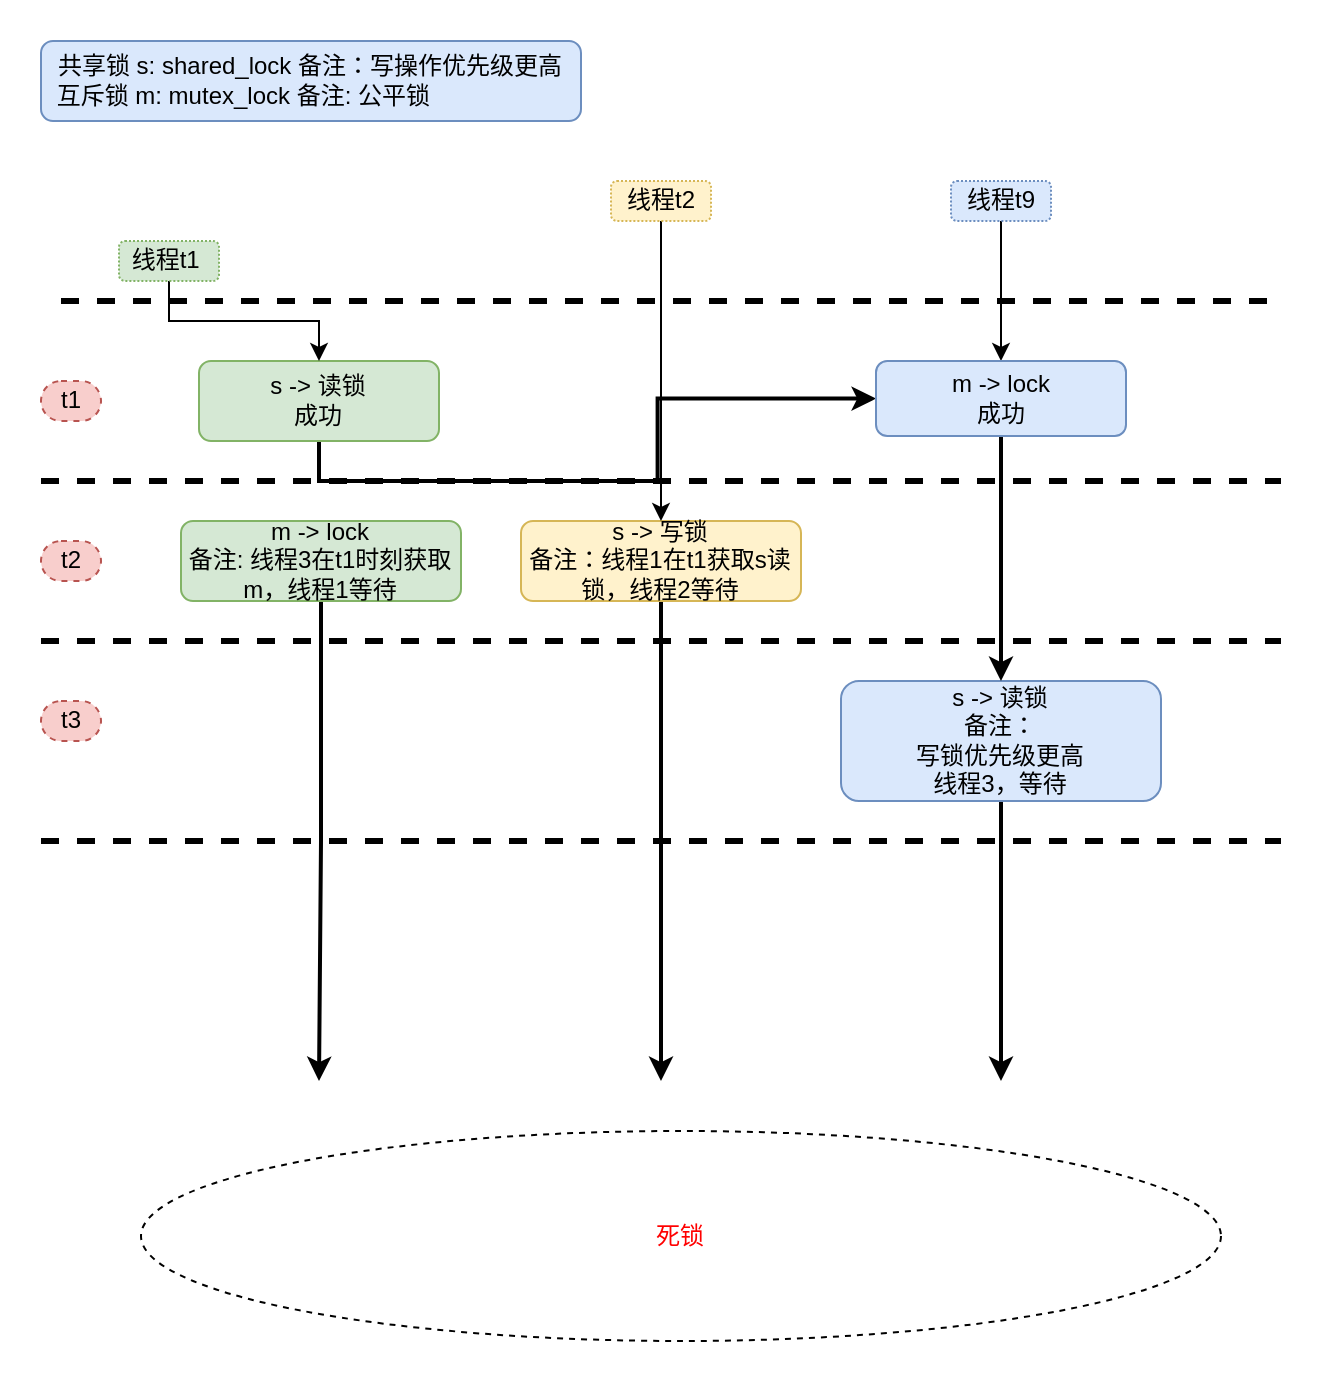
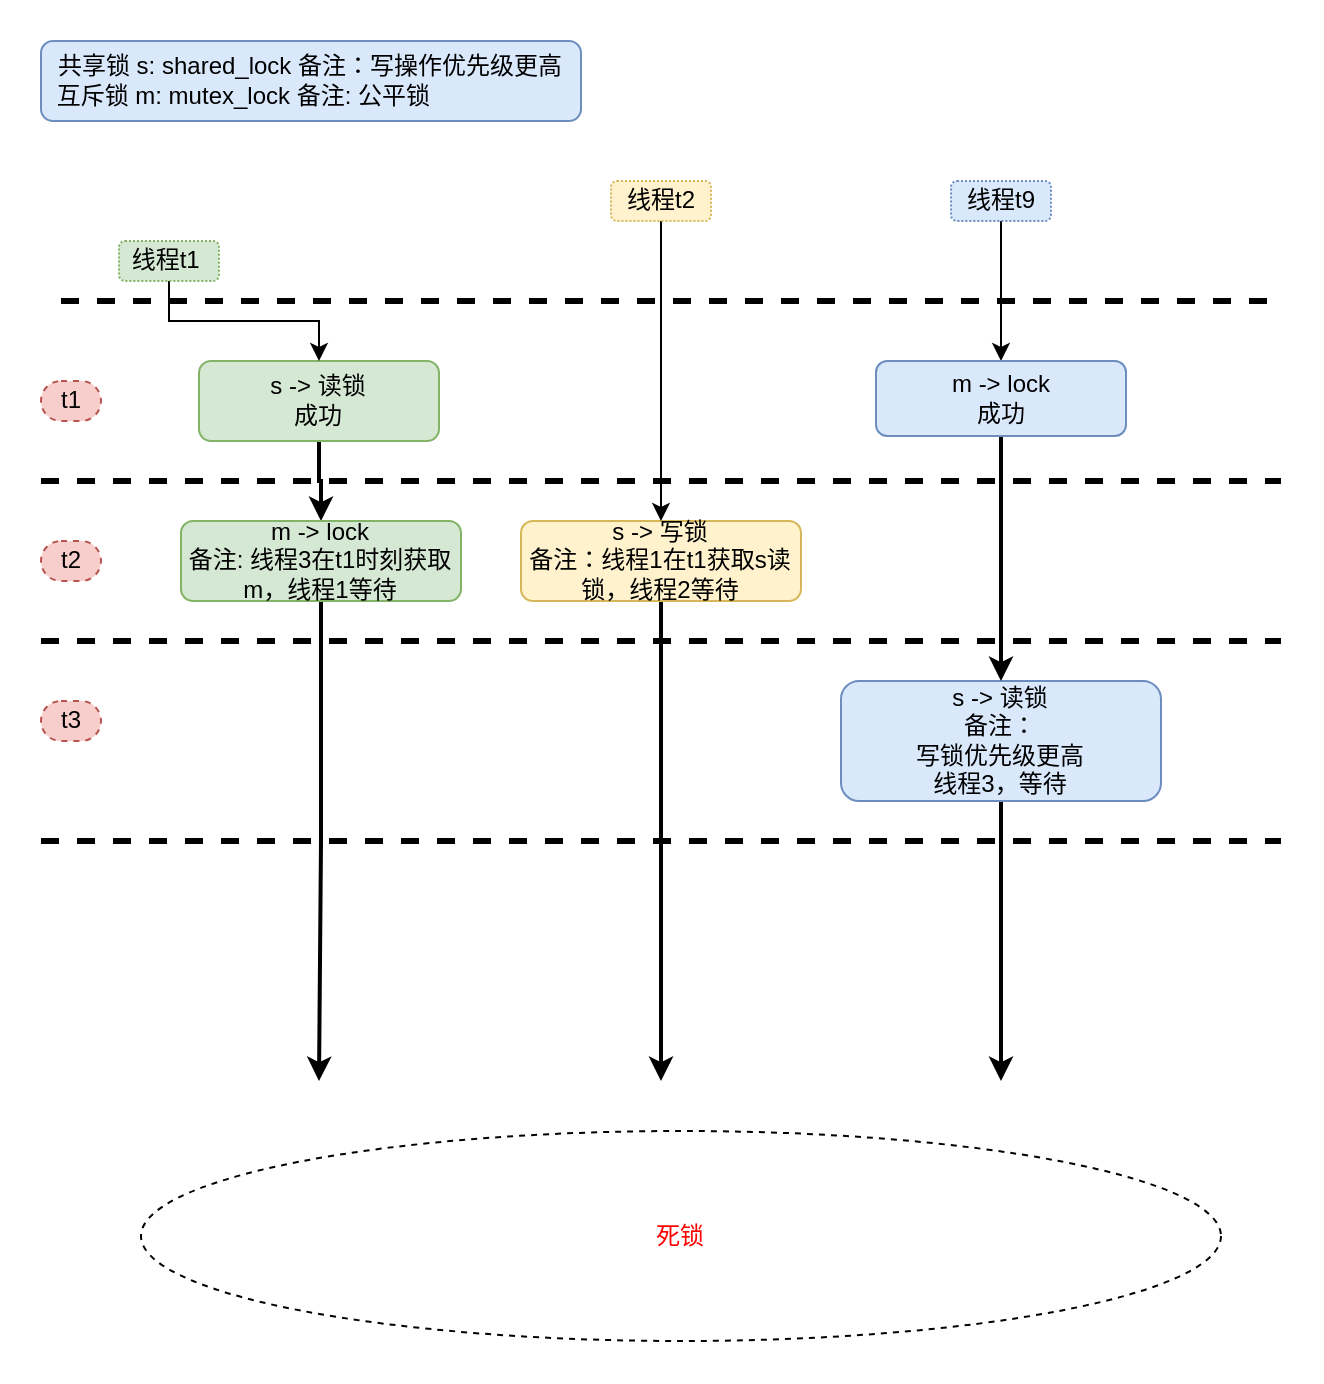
(719, 399) -> (321, 494)
